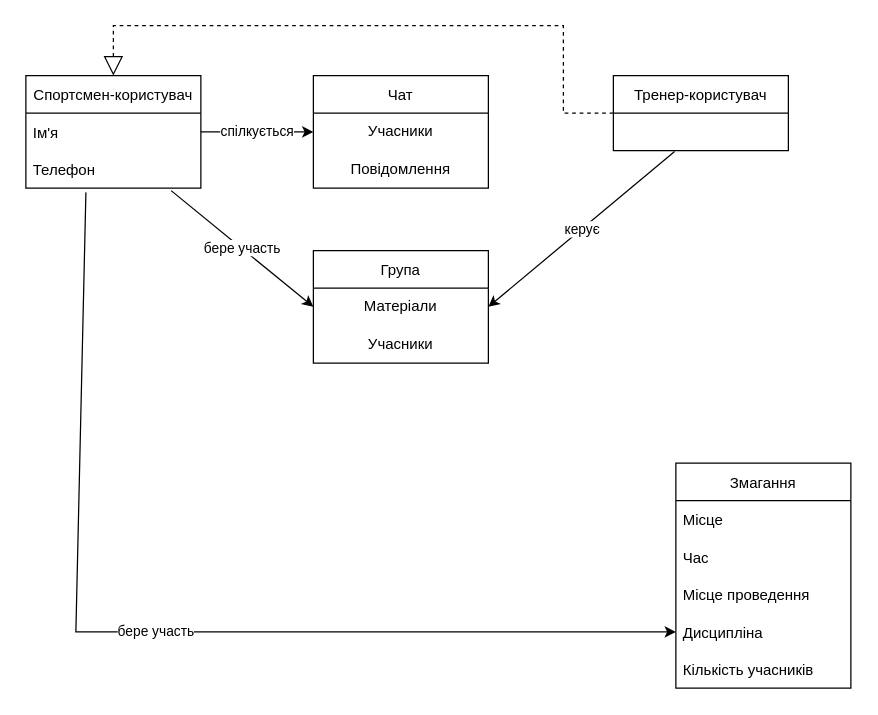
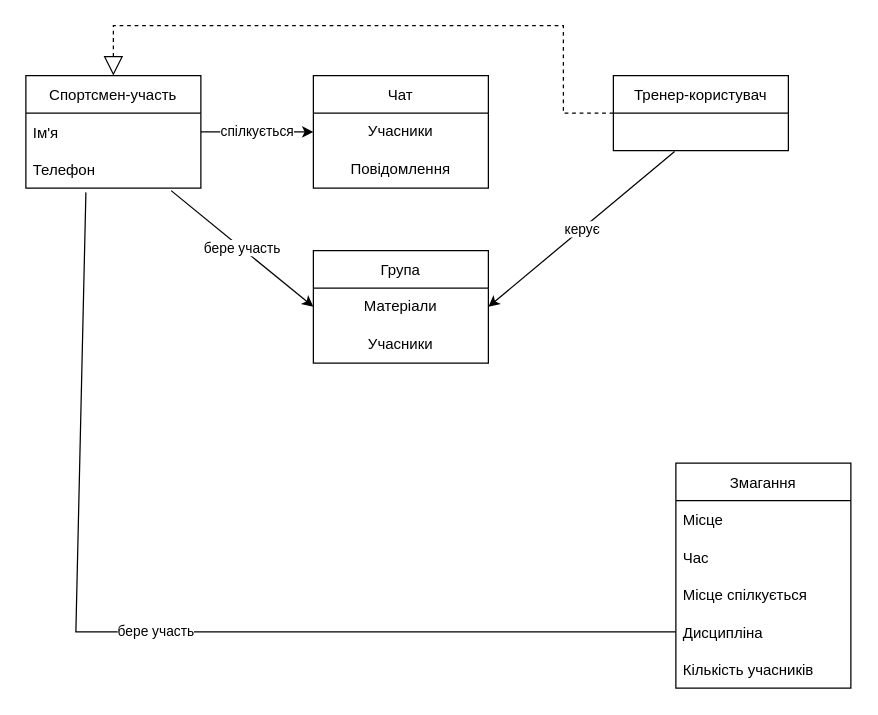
(113, 95) -> (113, 95)
(748, 595) -> (752, 595)
(666, 632) -> (668, 632)
